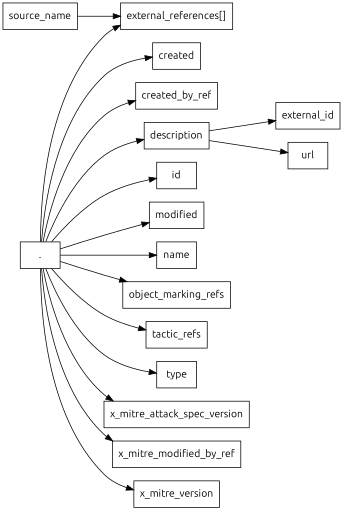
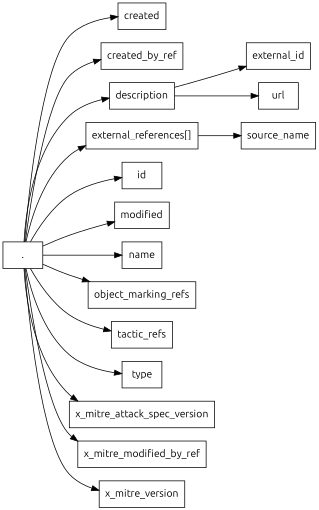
(95, 16) -> (216, 136)
